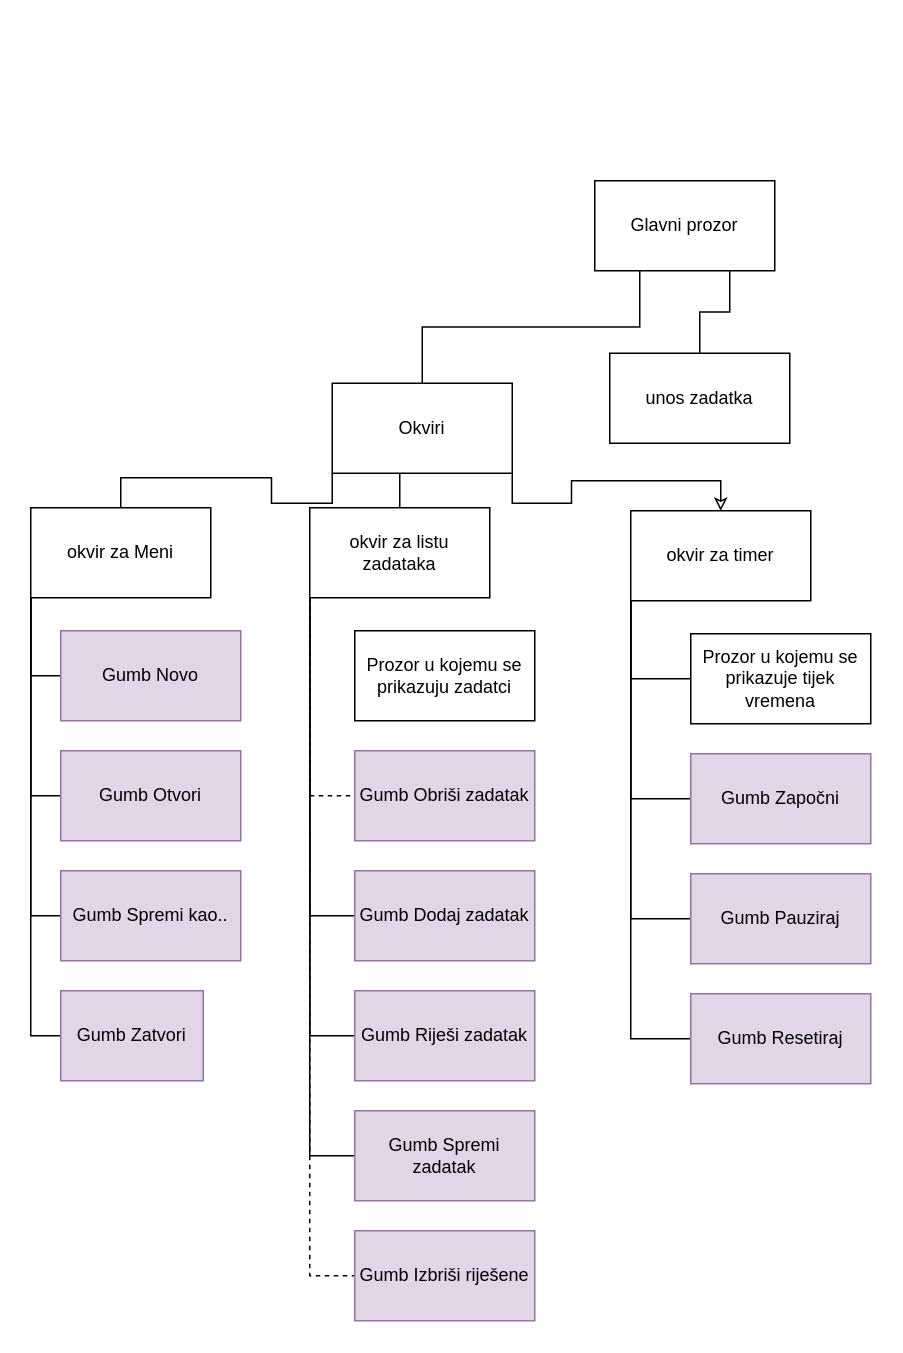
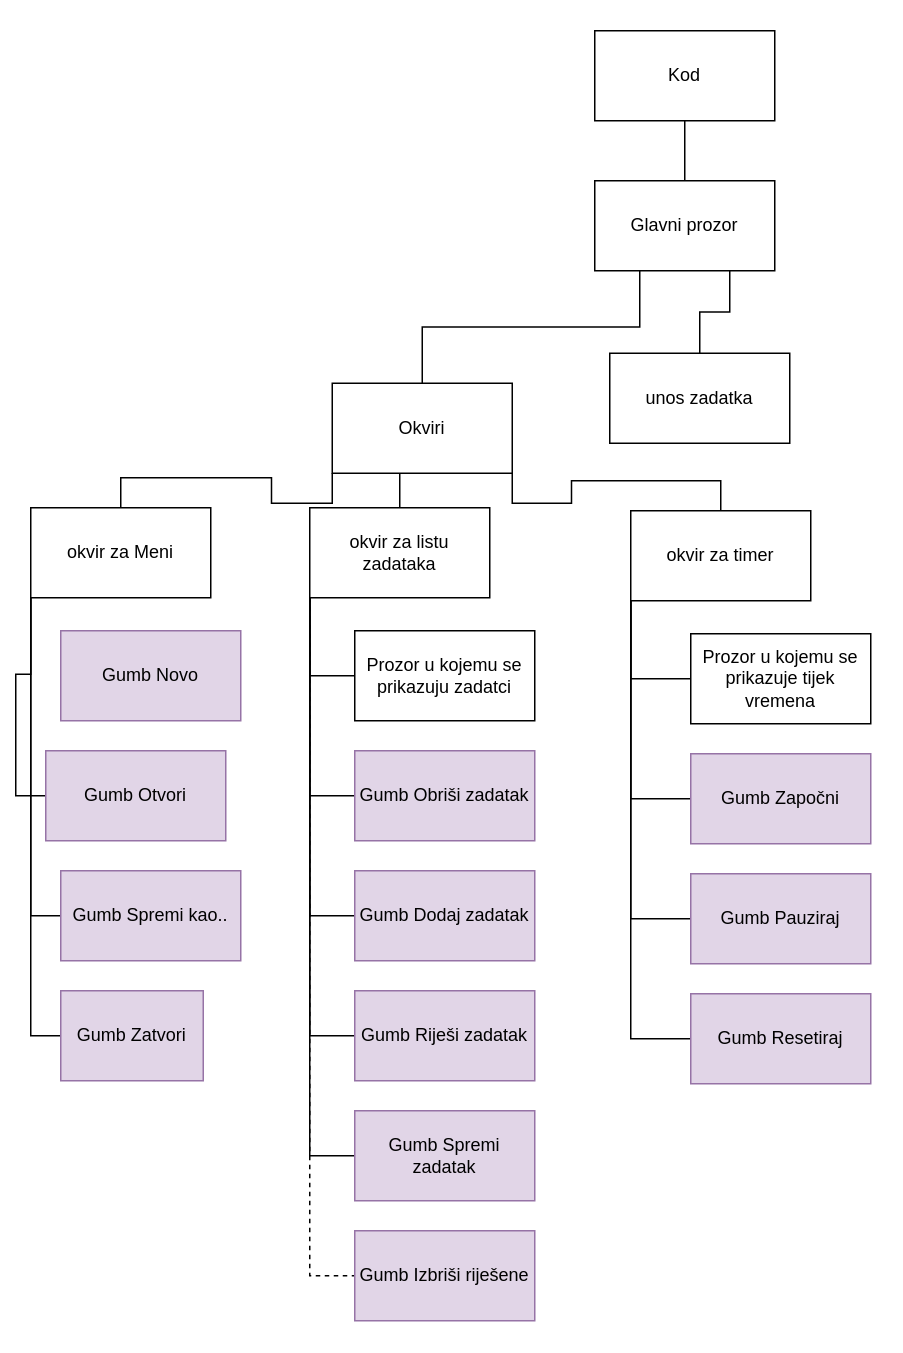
none -> (685, 76)
none -> (685, 151)
(721, 499) -> (721, 503)
(47, 676) -> none
none -> (333, 676)
(151, 796) -> (136, 796)
(333, 796) -> (333, 796)
